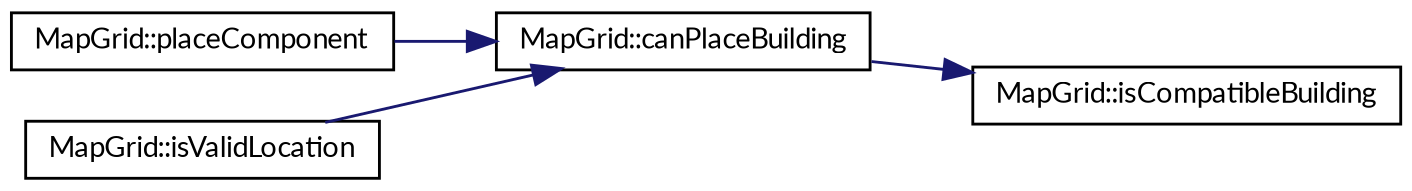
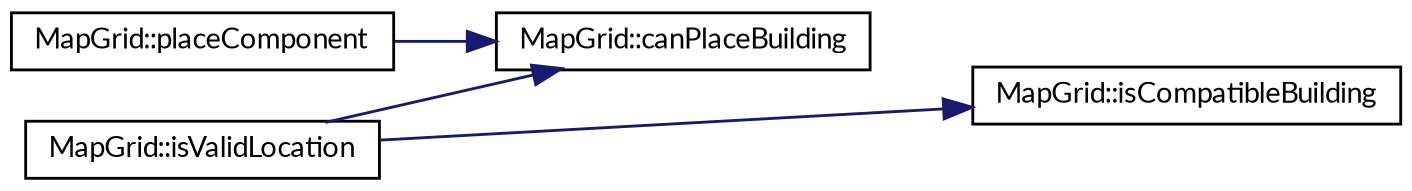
(908, 65) -> (662, 124)
